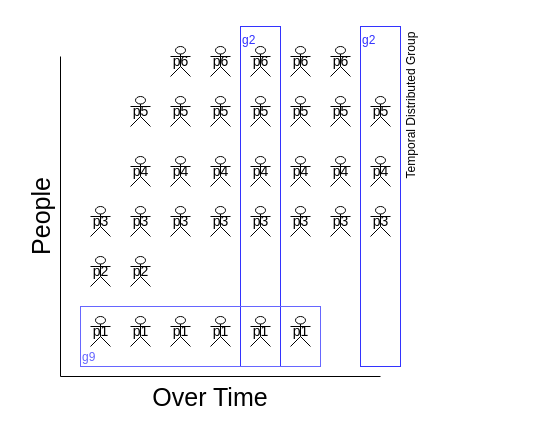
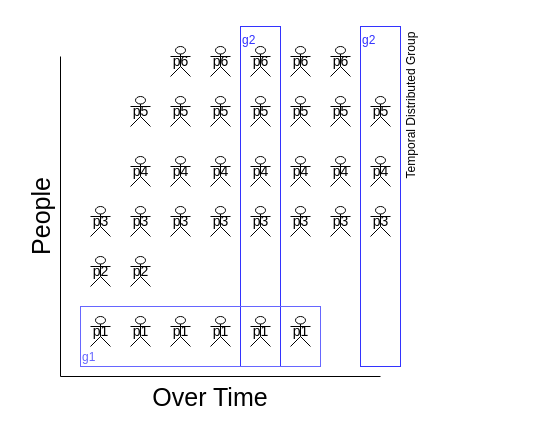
(89, 356) -> (89, 356)
